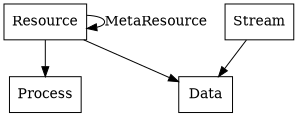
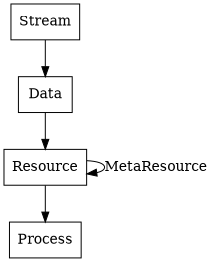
(126, 59) -> (45, 126)
